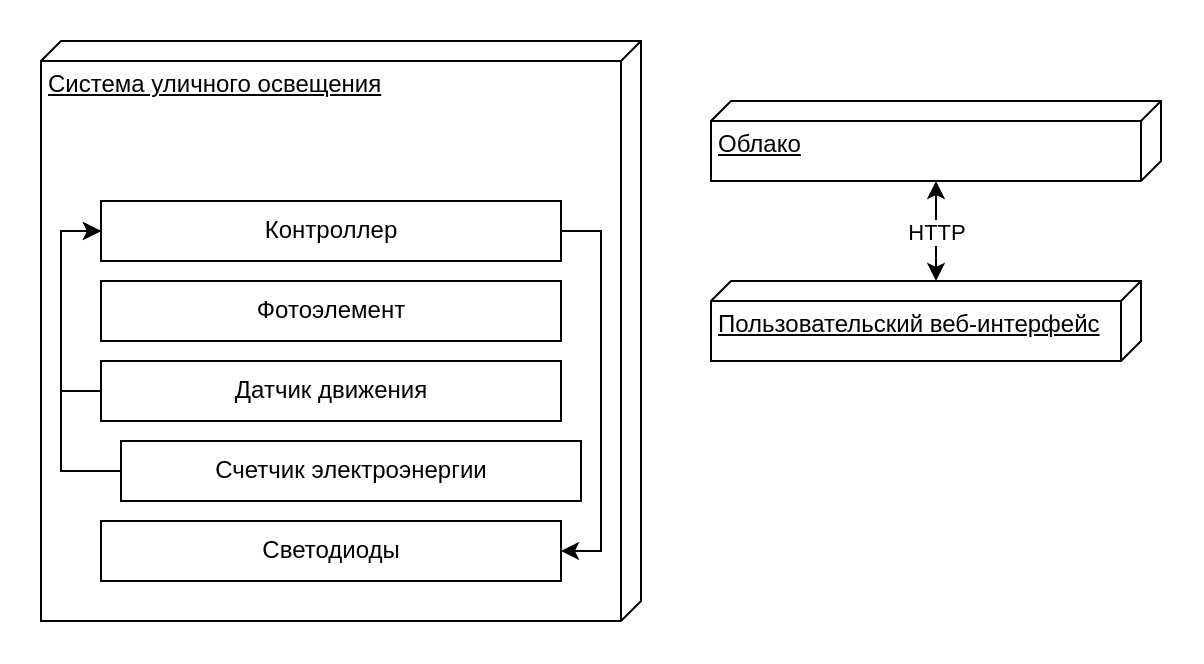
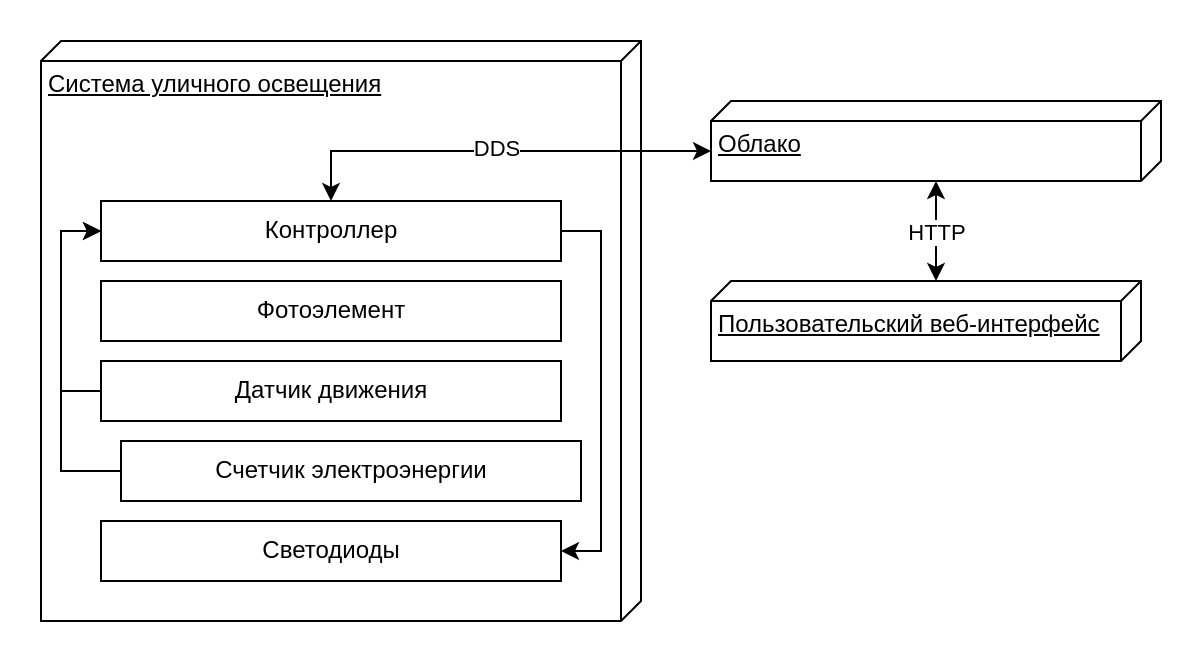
none -> (495, 151)
